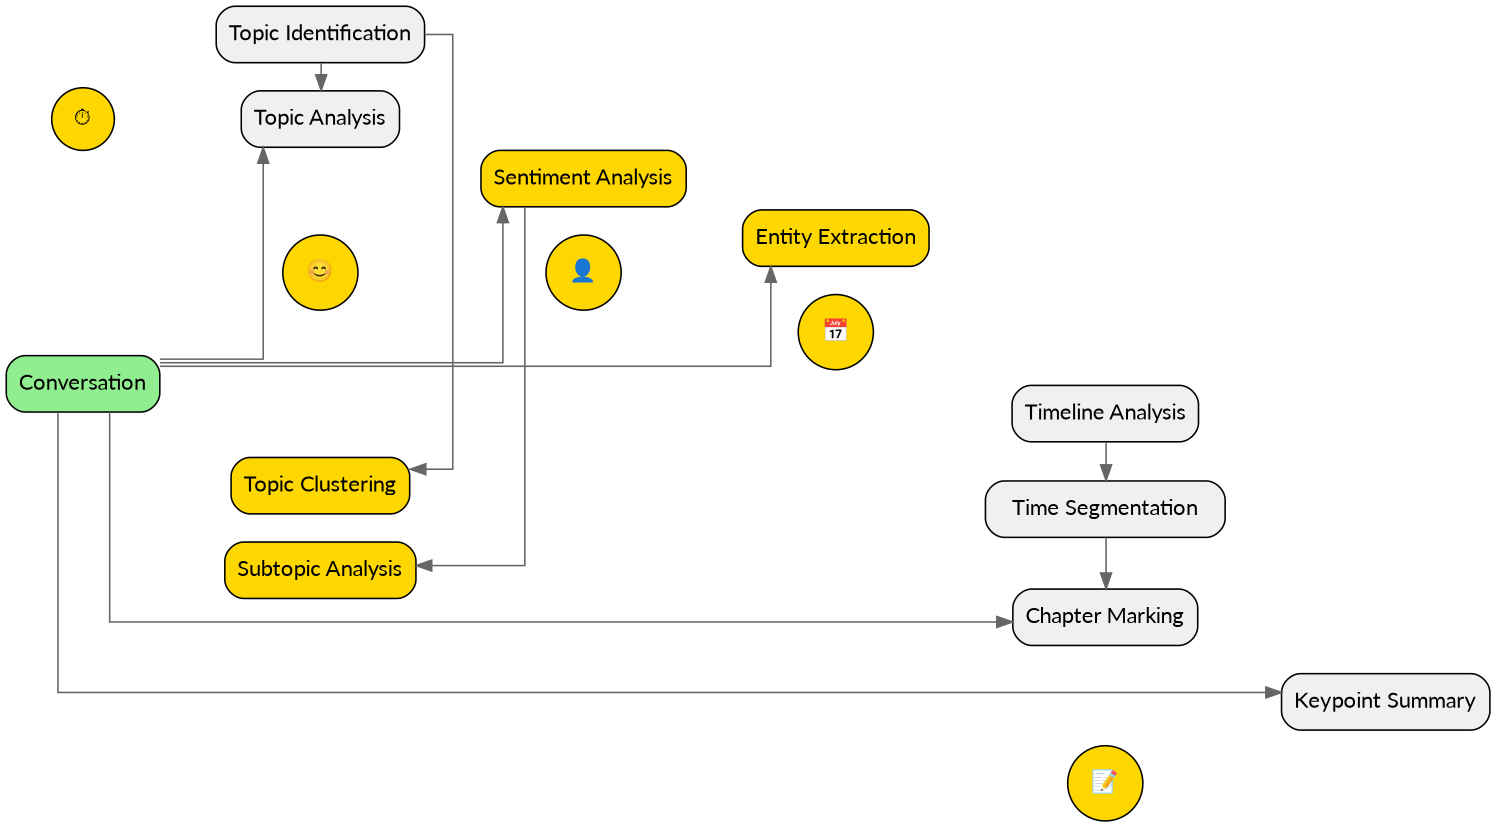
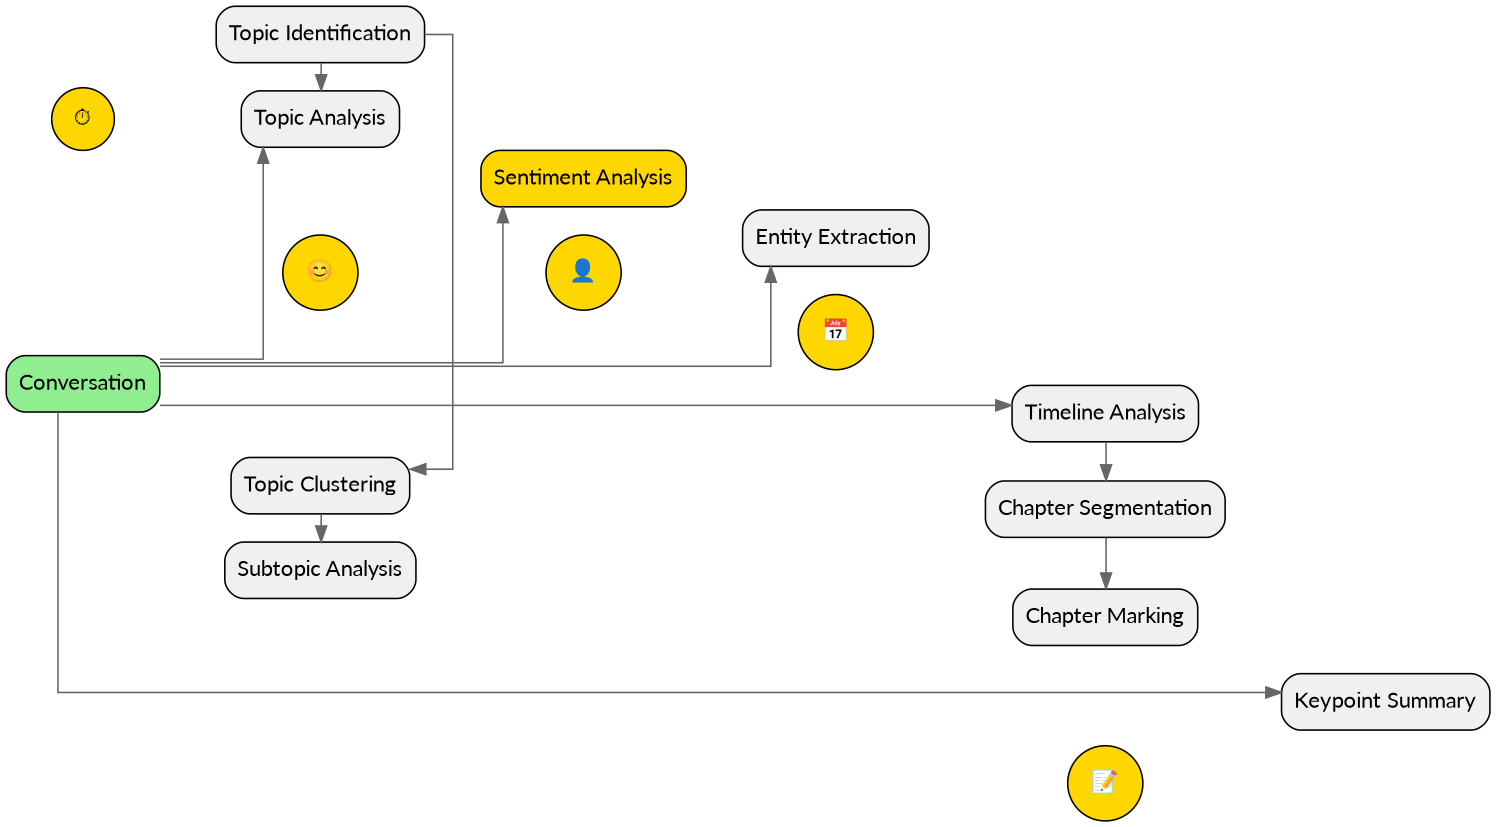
(836, 238) -> (836, 238)
(525, 433) -> (321, 520)
(320, 486) -> (320, 486)
(1105, 509) -> (1105, 509)
(320, 570) -> (320, 570)
(448, 622) -> (578, 405)
